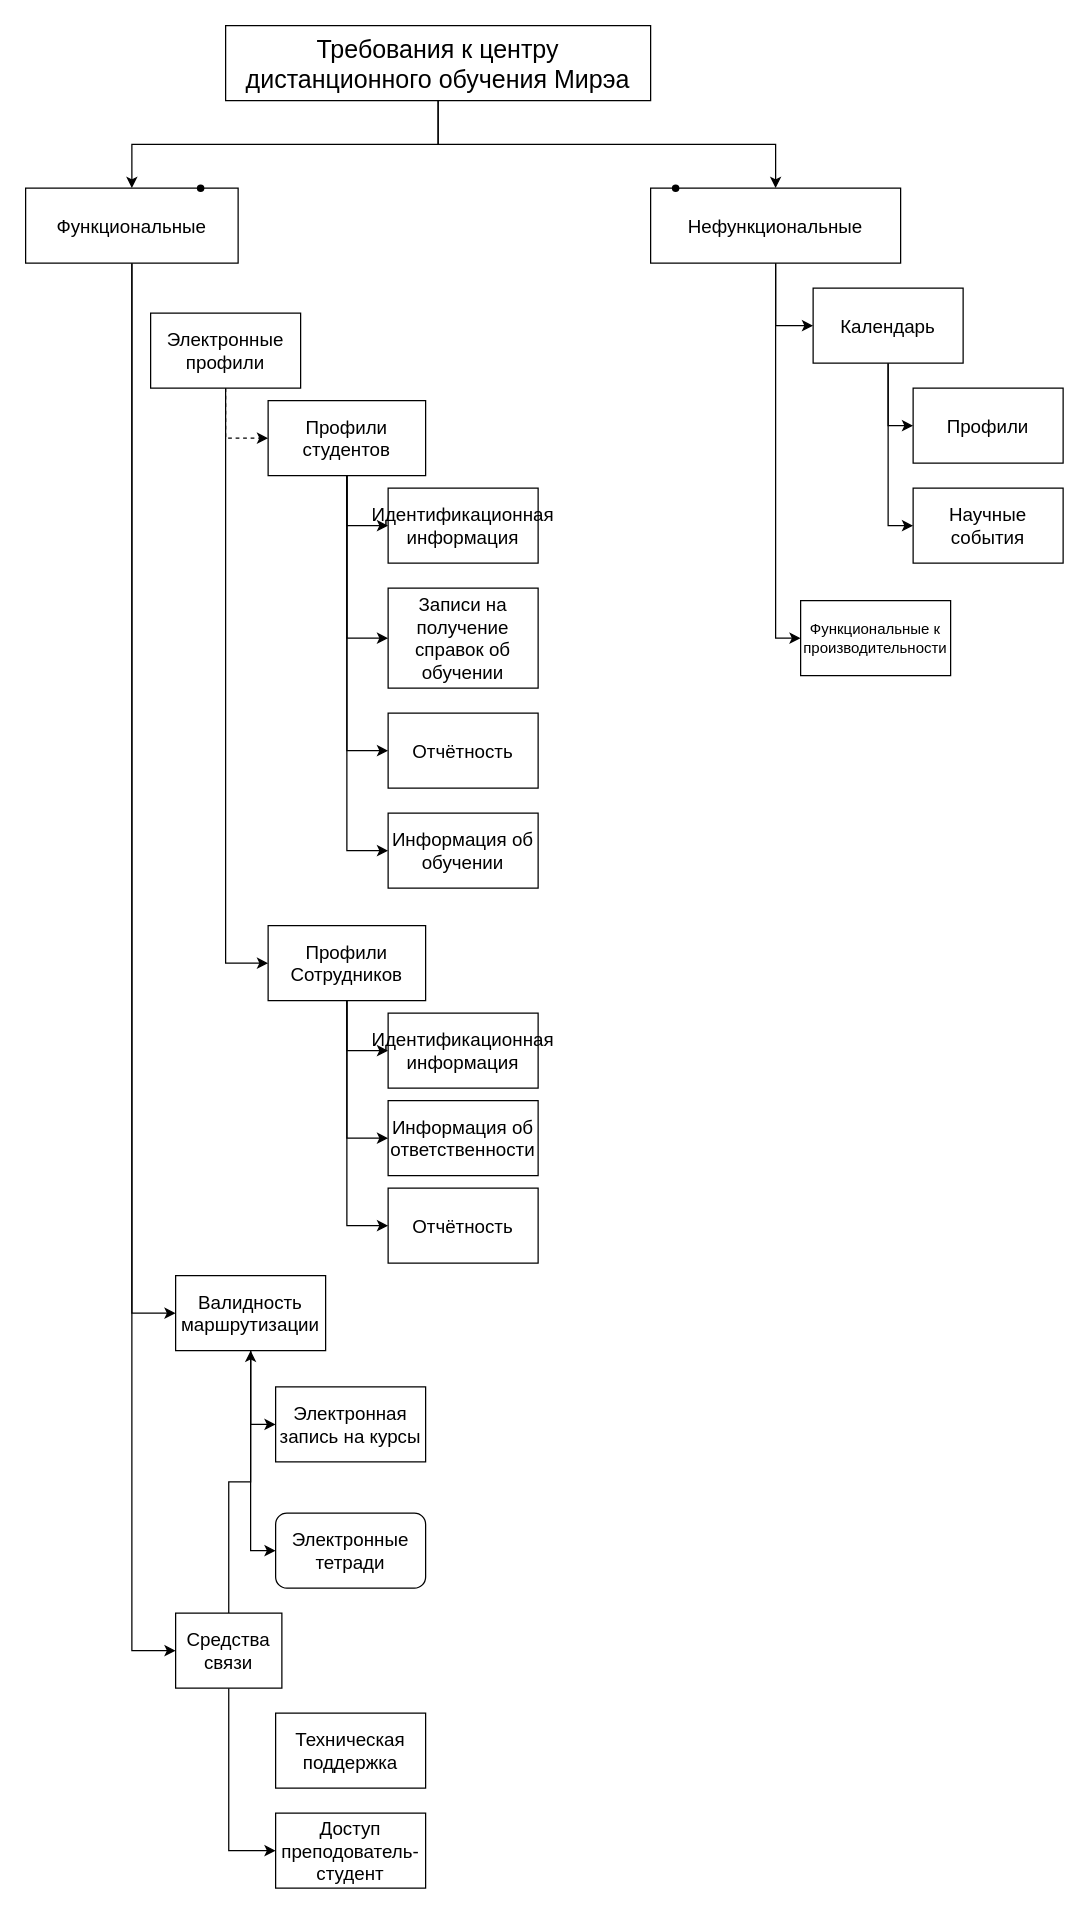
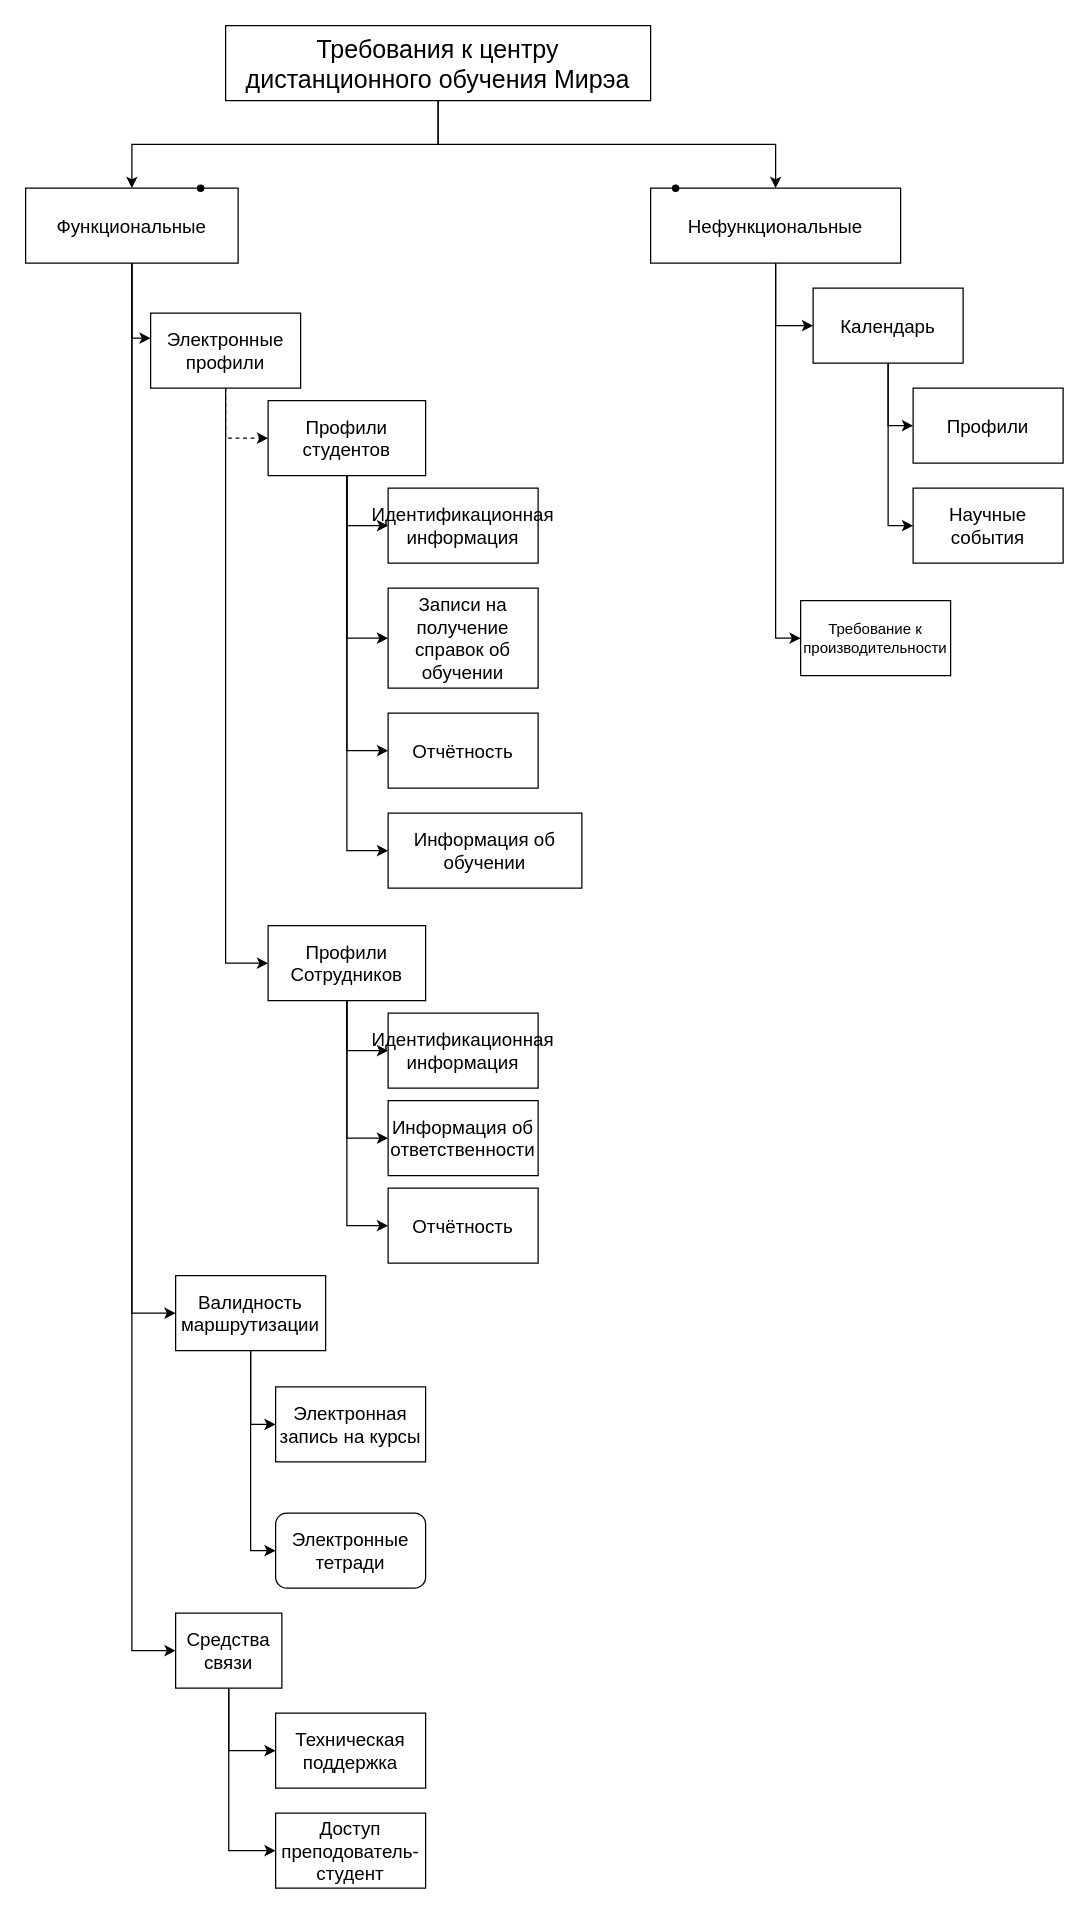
none -> (138, 338)
(876, 638) -> (876, 638)
(463, 851) -> (485, 851)
(229, 1539) -> (249, 1751)
